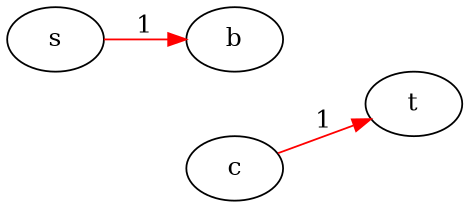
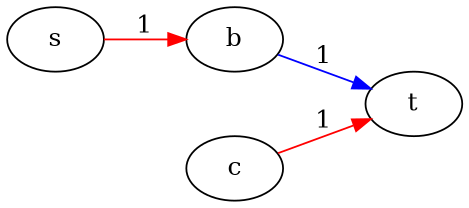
none -> (316, 69)
